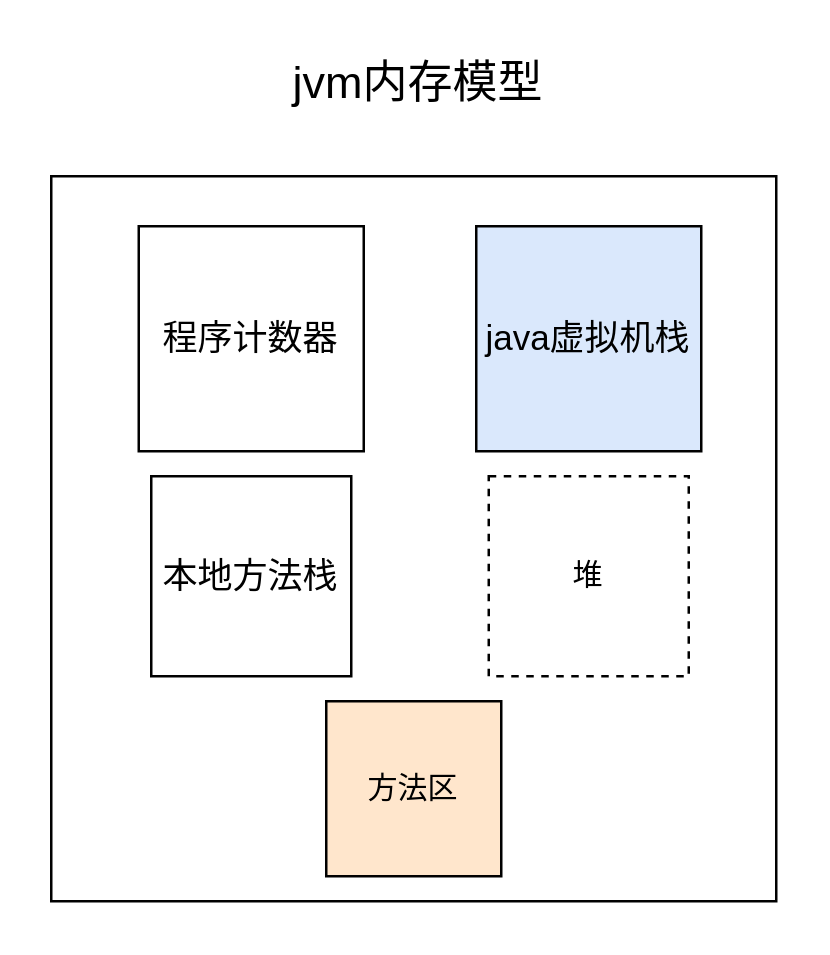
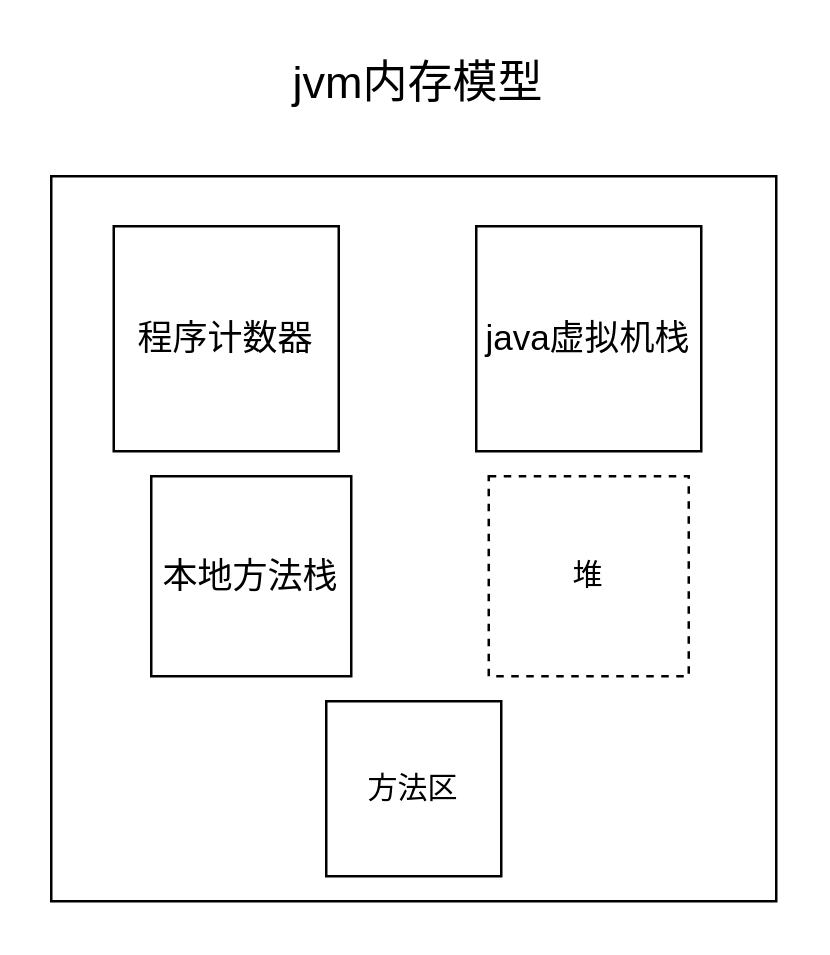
(251, 339) -> (226, 339)
(589, 339) -> (589, 339)
(414, 789) -> (414, 789)
